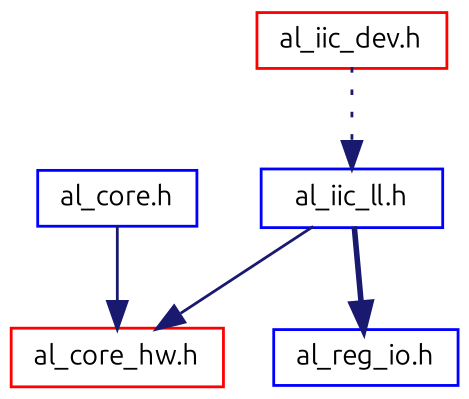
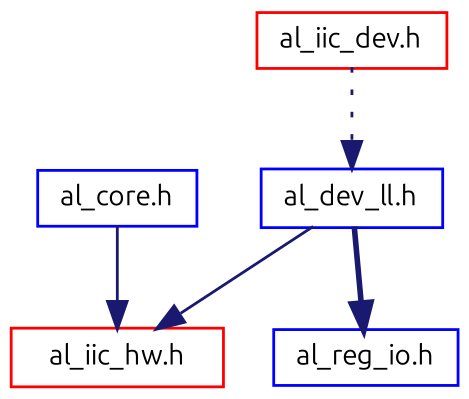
(352, 198) -> (352, 198)
(117, 358) -> (117, 358)
